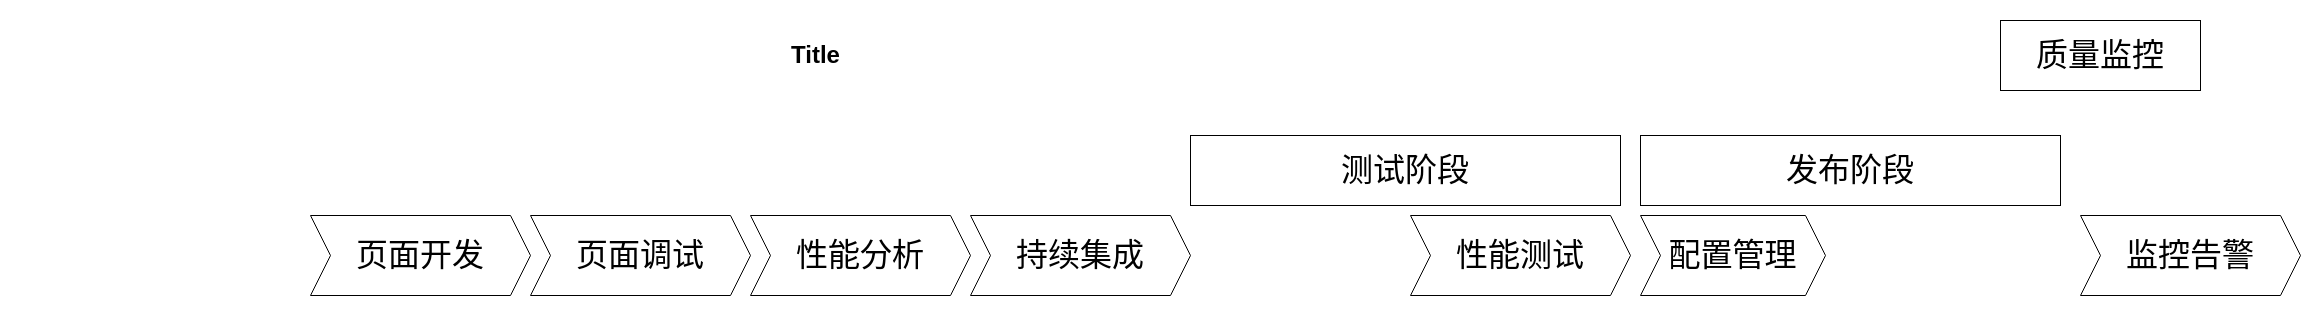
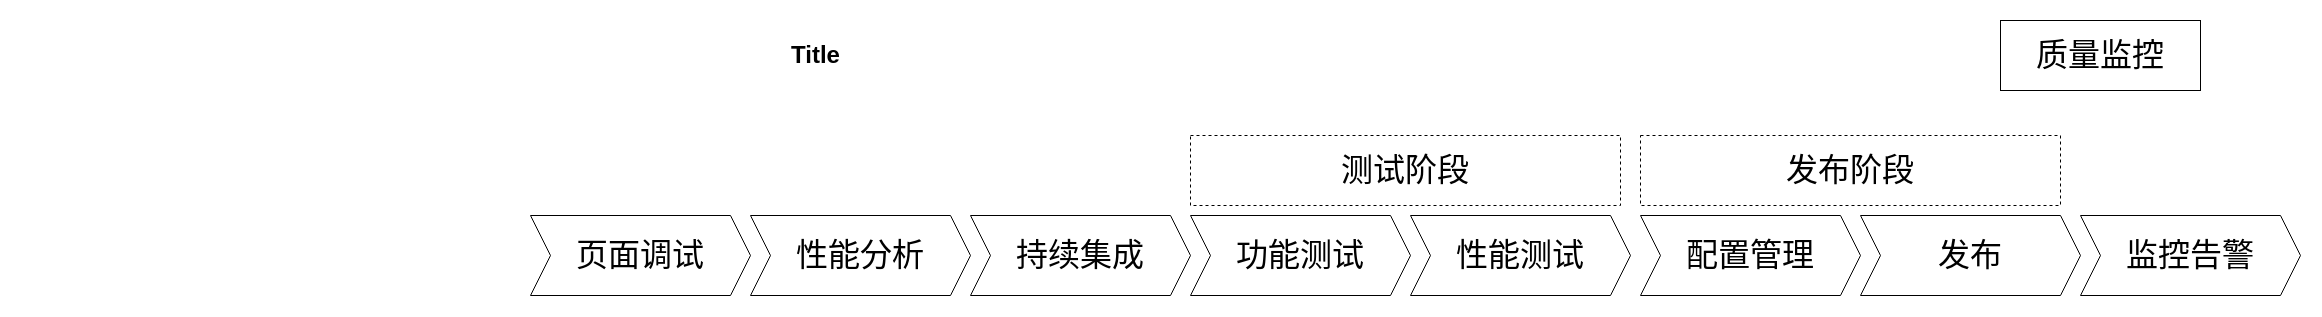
(1406, 171) -> (1406, 171)
(1851, 171) -> (1851, 171)
(421, 256) -> none
none -> (1301, 256)
(1733, 256) -> (1751, 256)
none -> (1971, 256)
